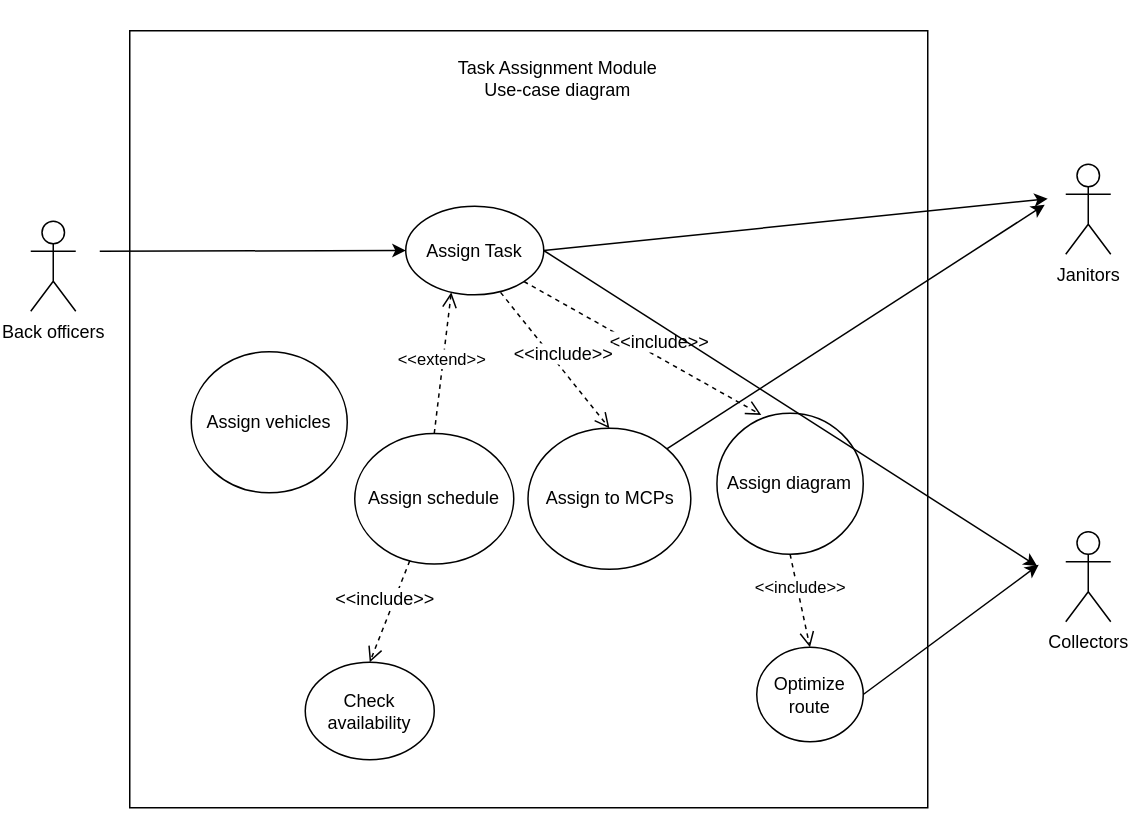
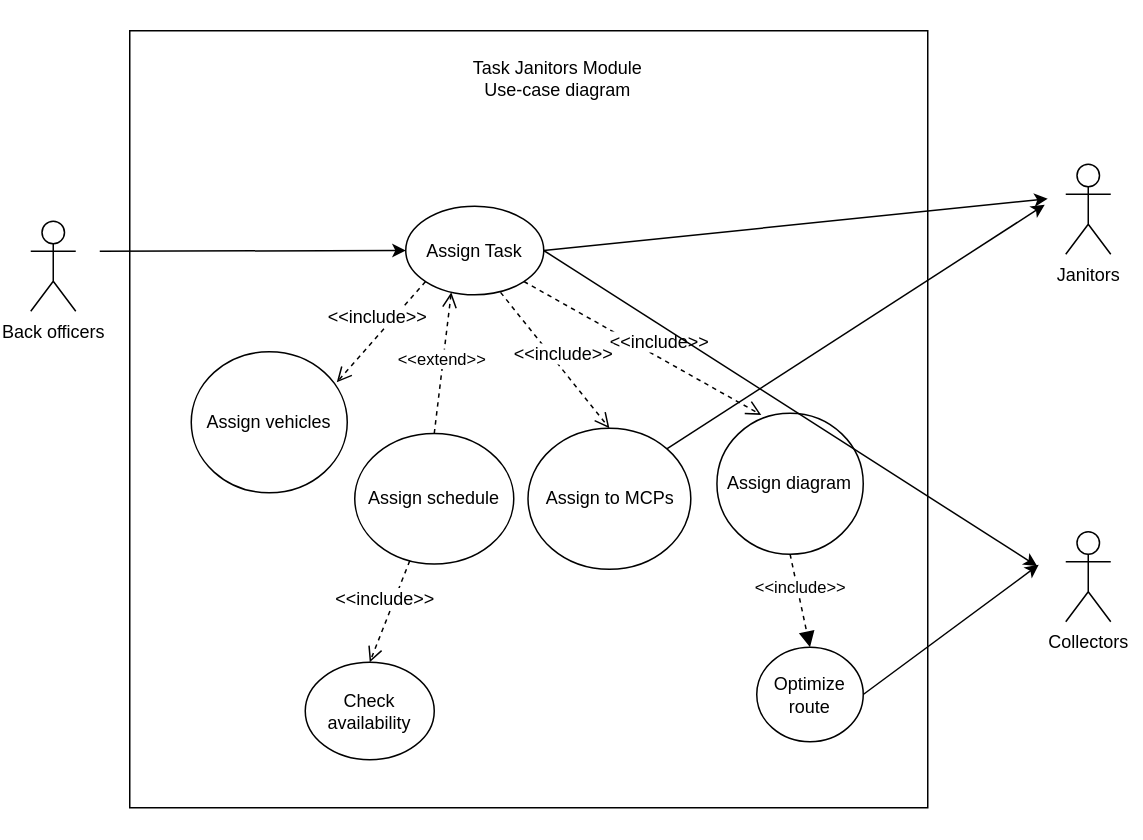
(558, 79) -> (558, 79)
none -> (382, 331)
(808, 636) -> (806, 630)
